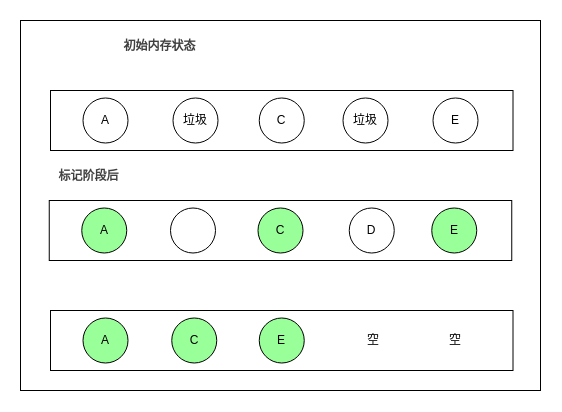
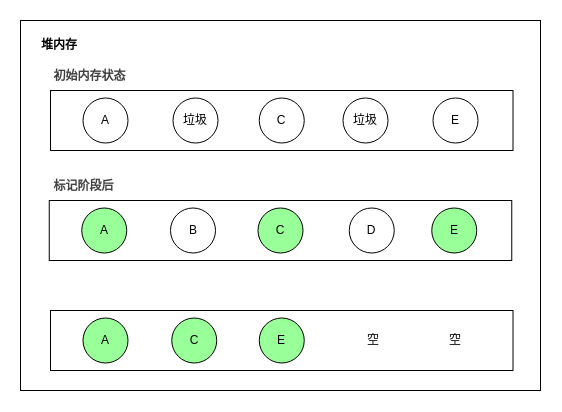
none -> (59, 46)
(160, 46) -> (90, 76)
(89, 176) -> (84, 186)
none -> (193, 231)
